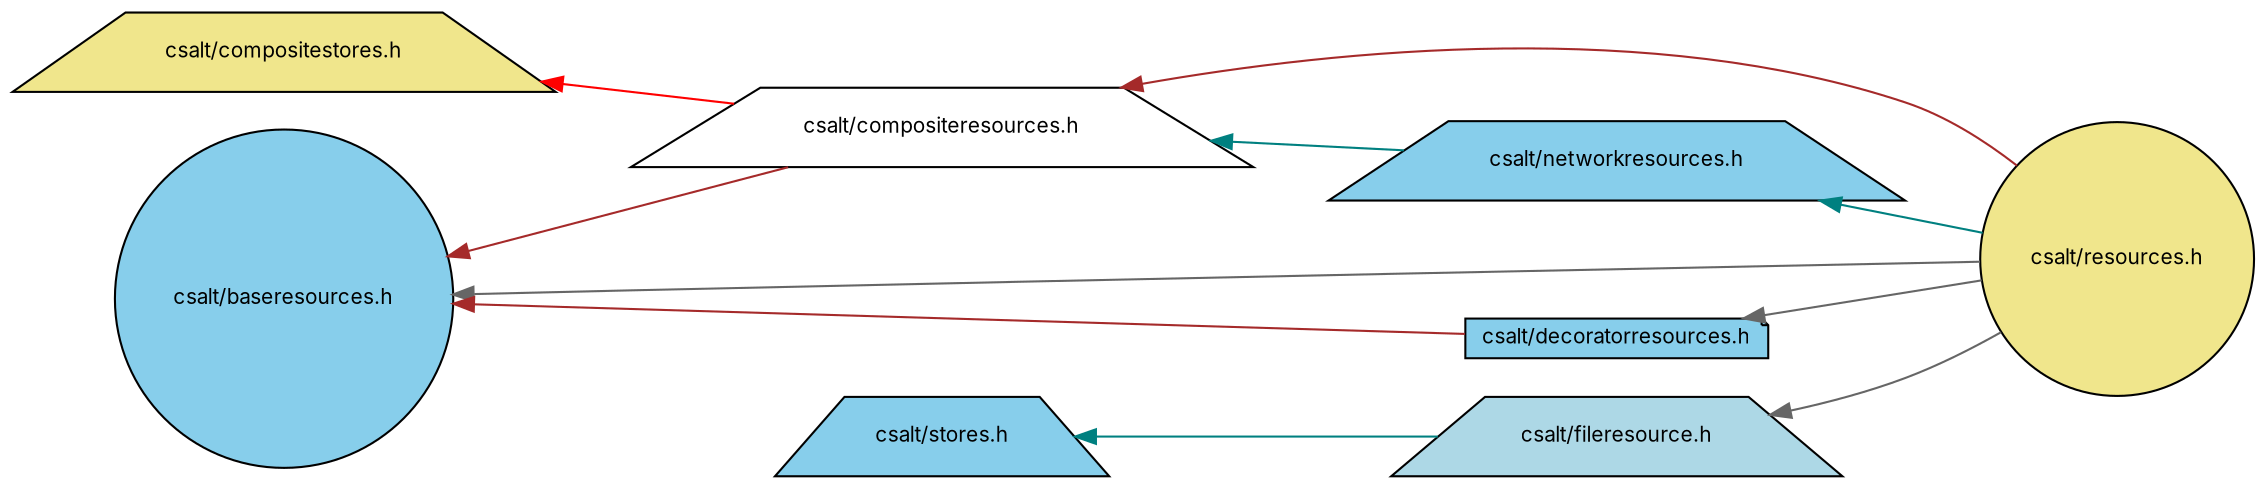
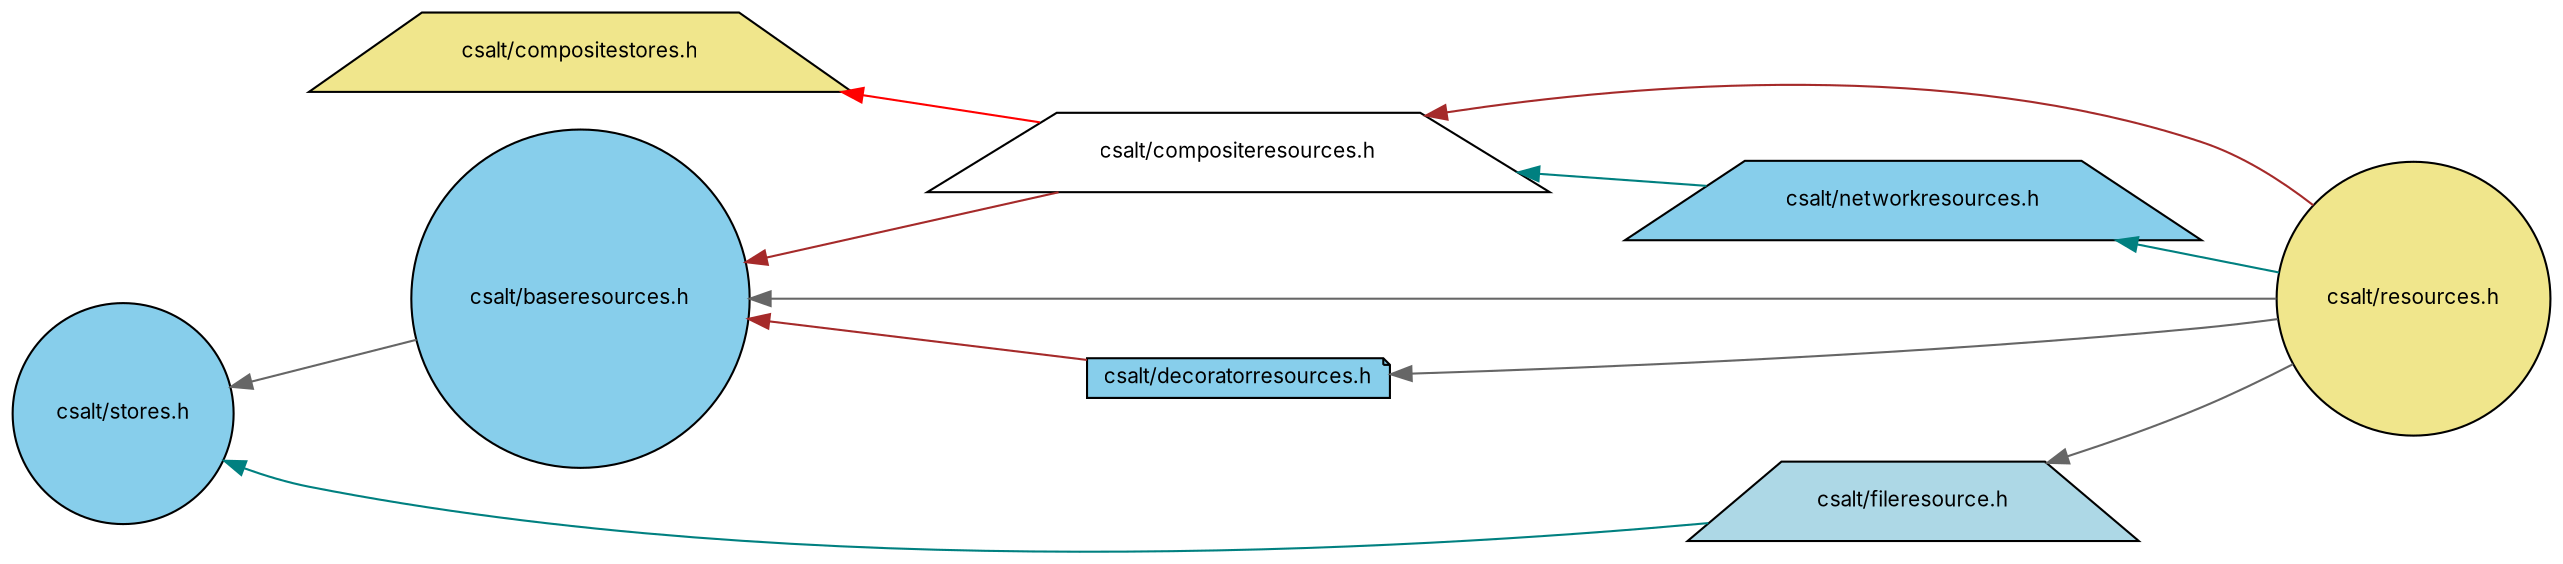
none -> (334, 361)
(942, 437) -> (123, 414)
